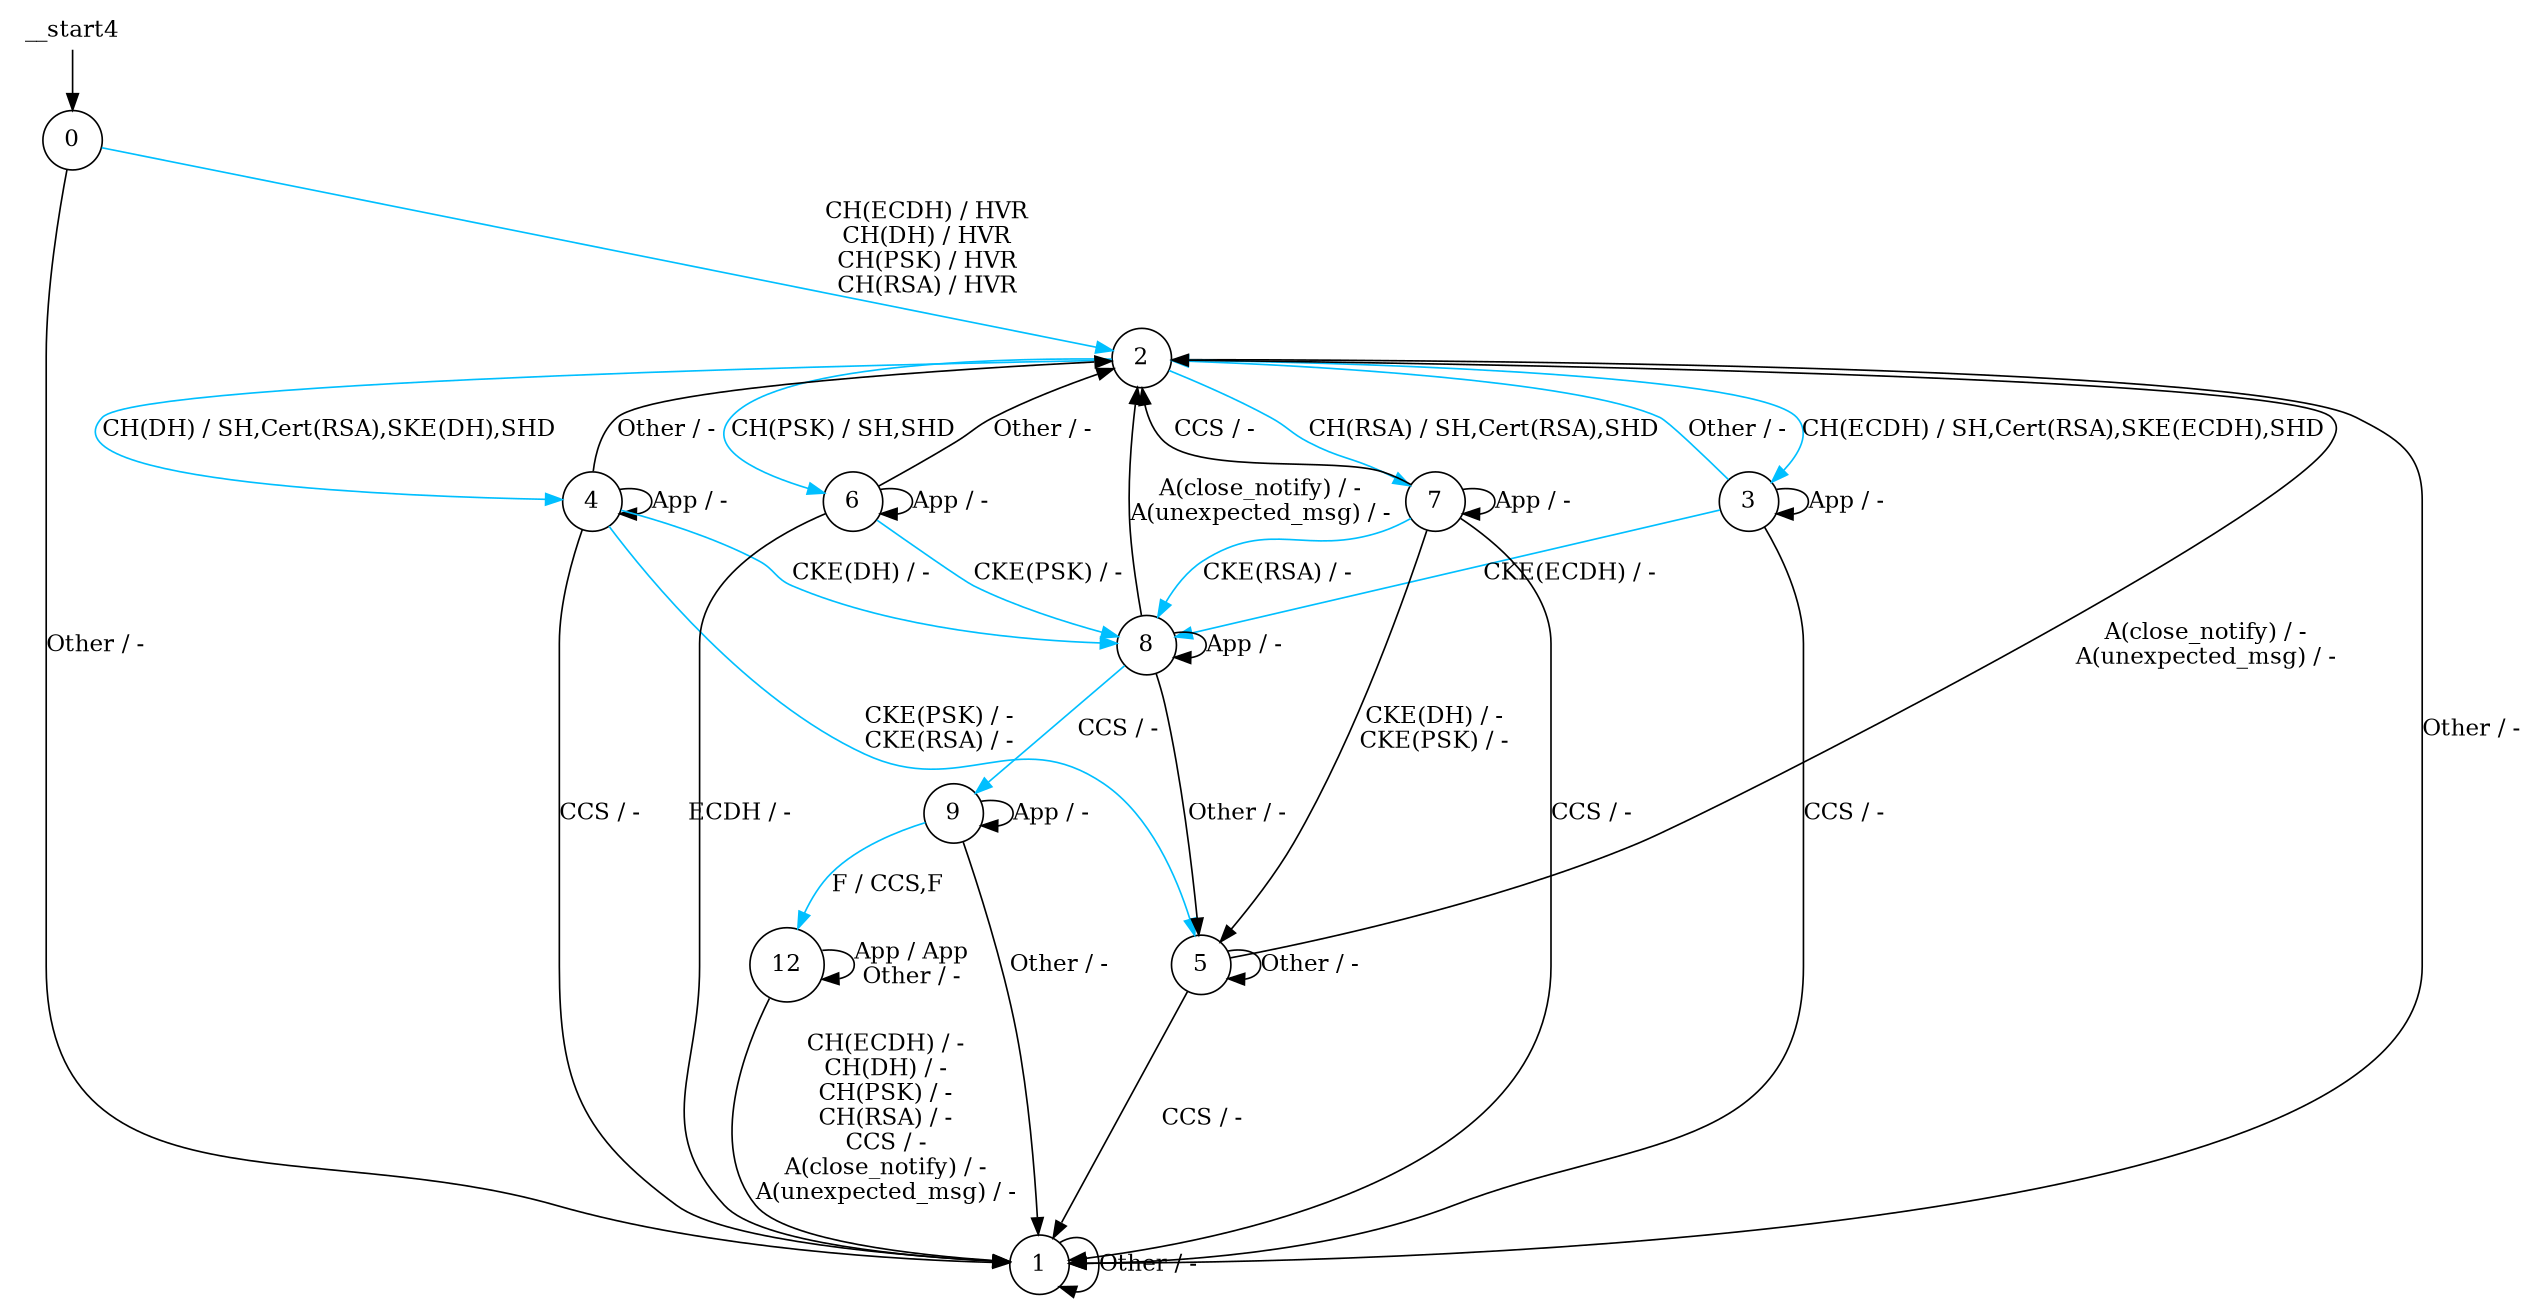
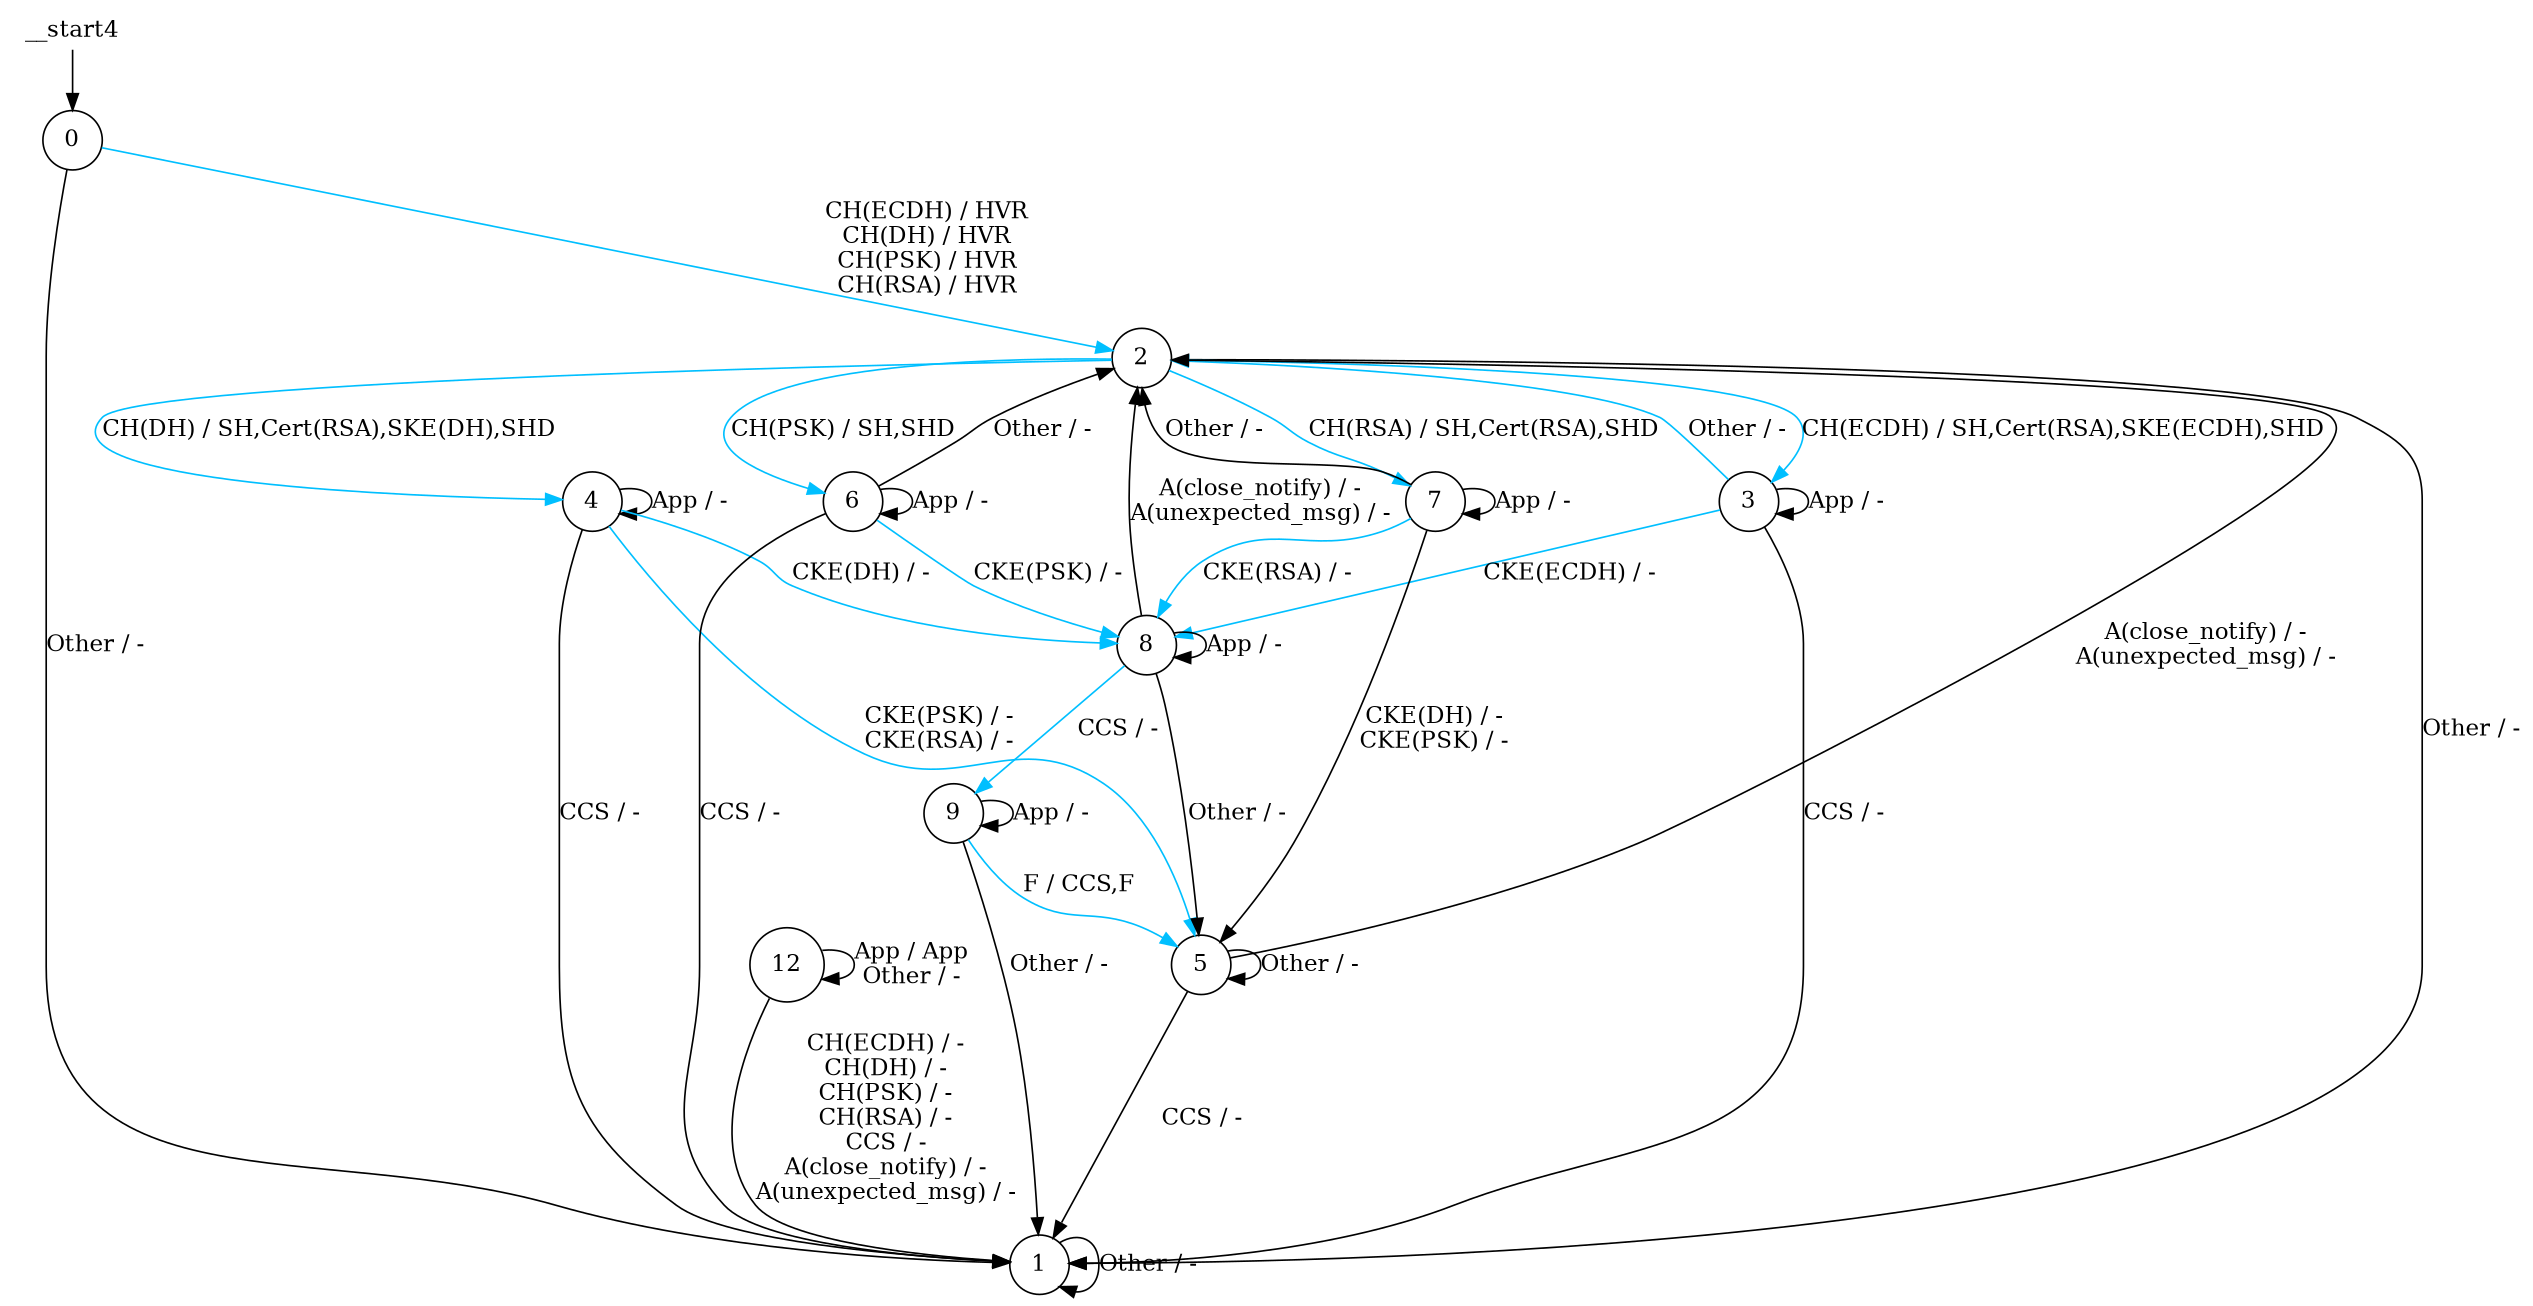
(757, 388) -> none
(1214, 430) -> (1214, 430)
(740, 813) -> (740, 813)
(854, 855) -> (1054, 911)
(1540, 1021) -> none
